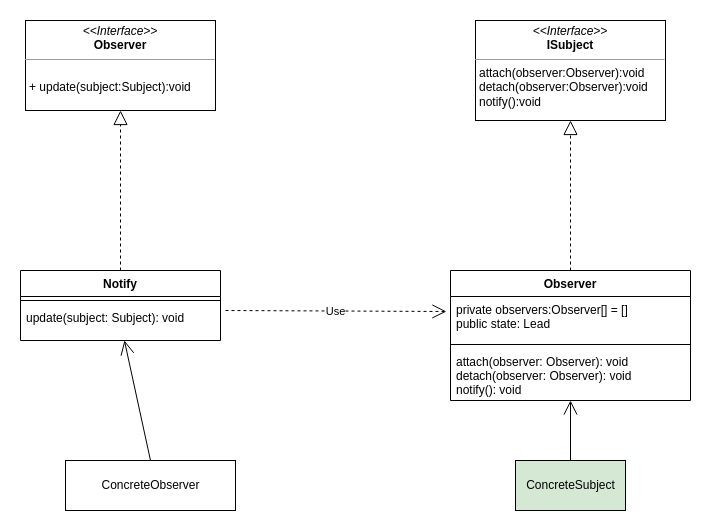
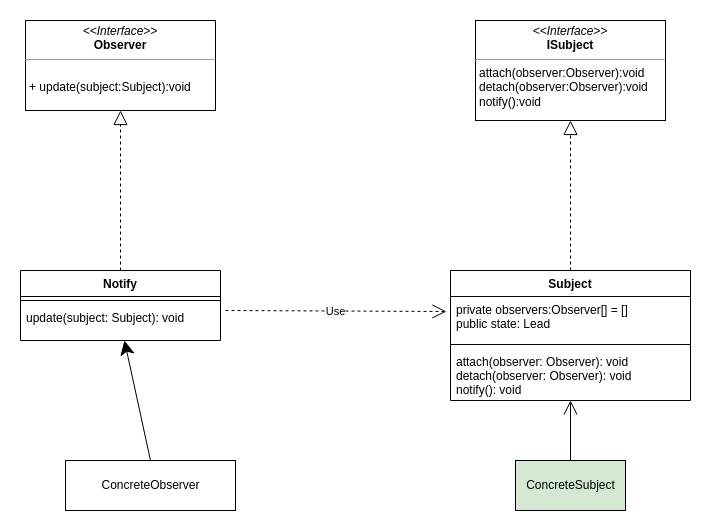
(570, 284) -> (570, 284)
(126, 349) -> (127, 353)
